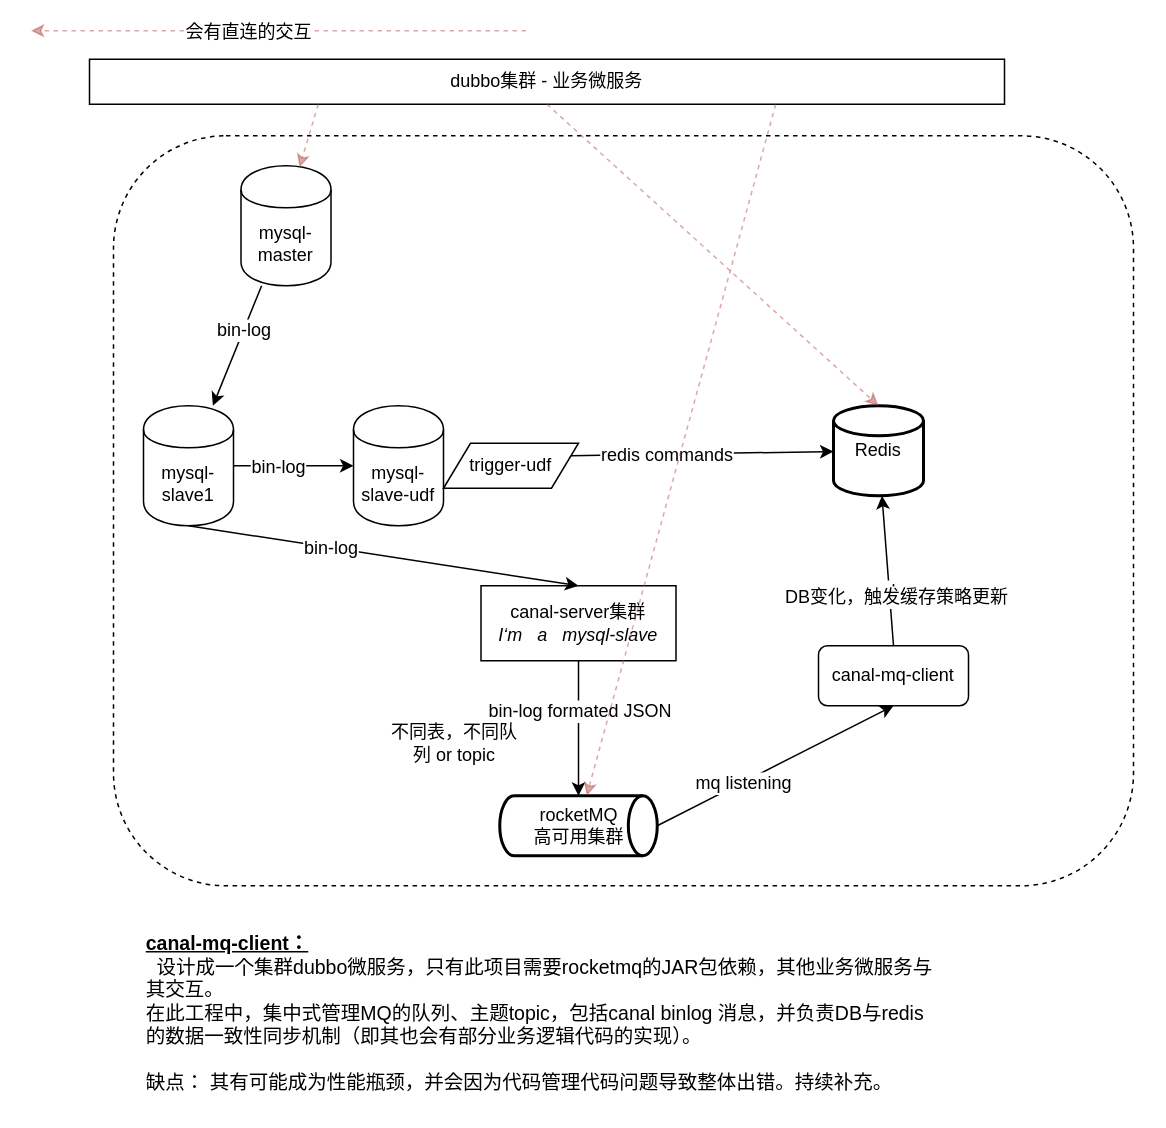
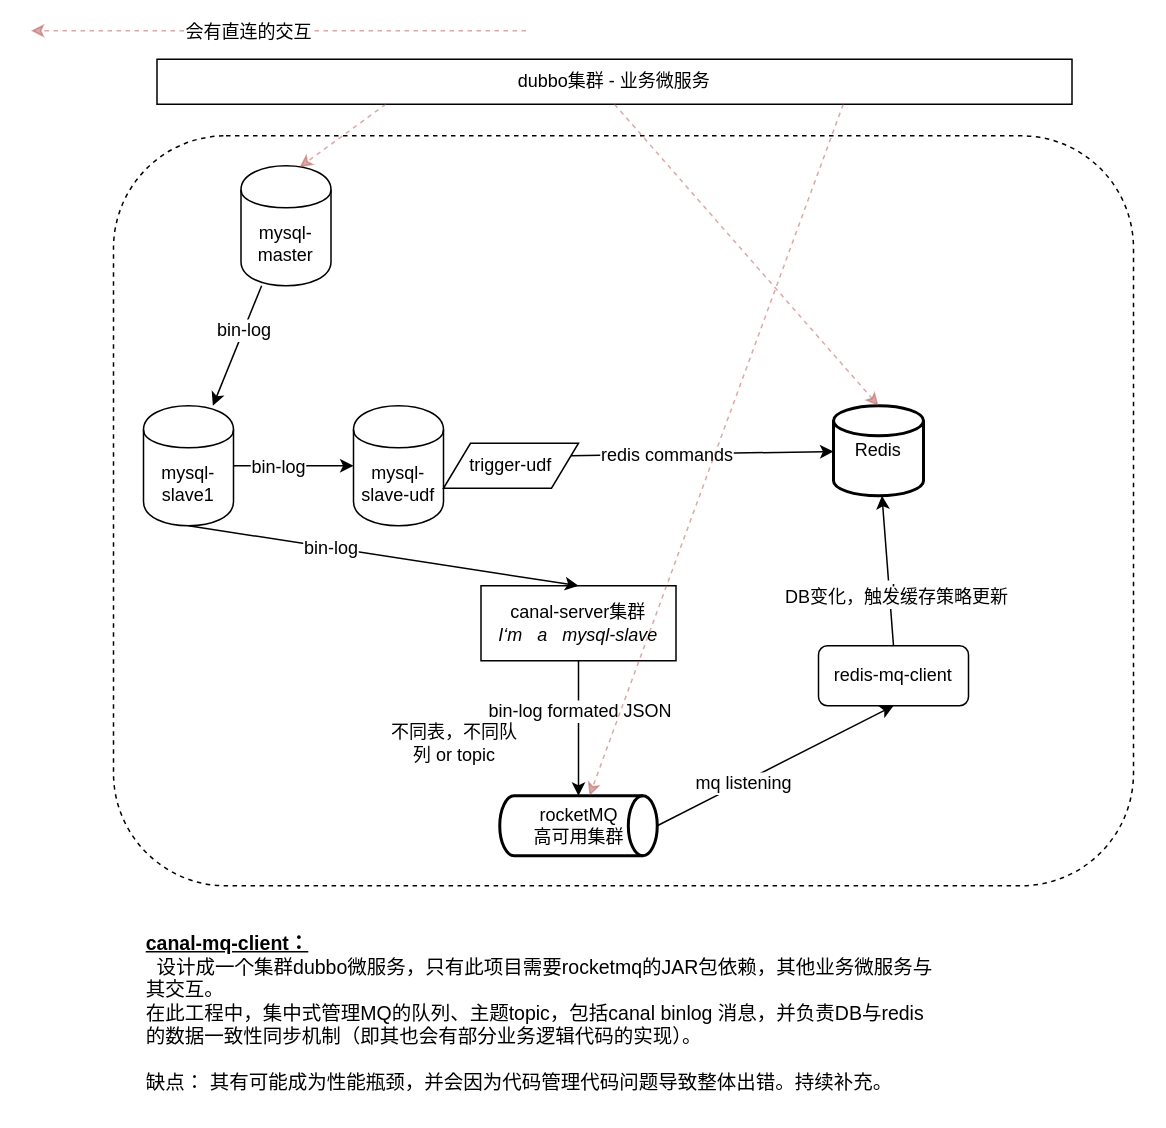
(547, 82) -> (614, 82)
(893, 676) -> (893, 676)
